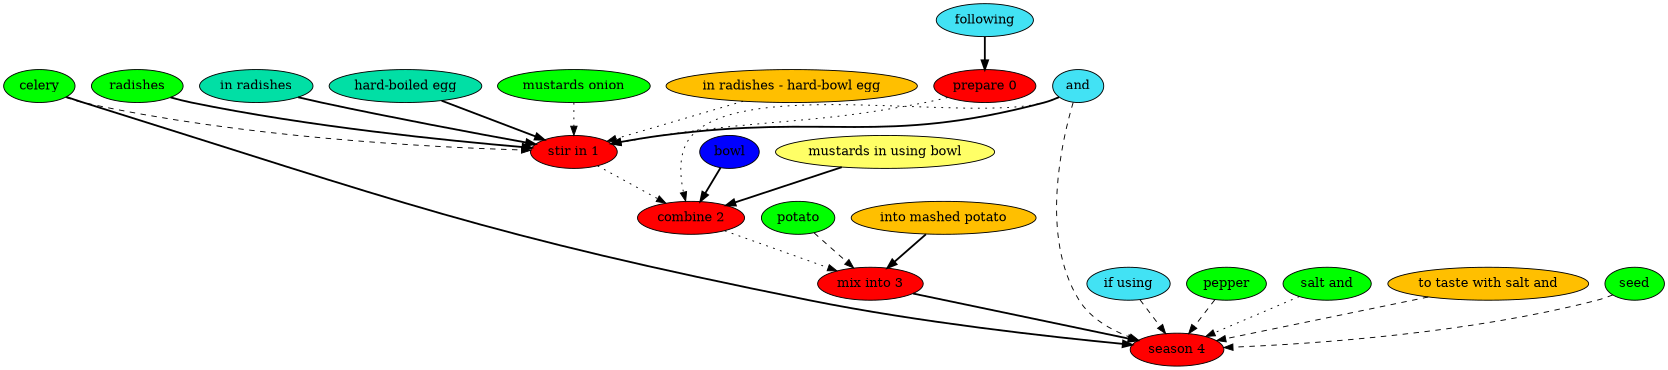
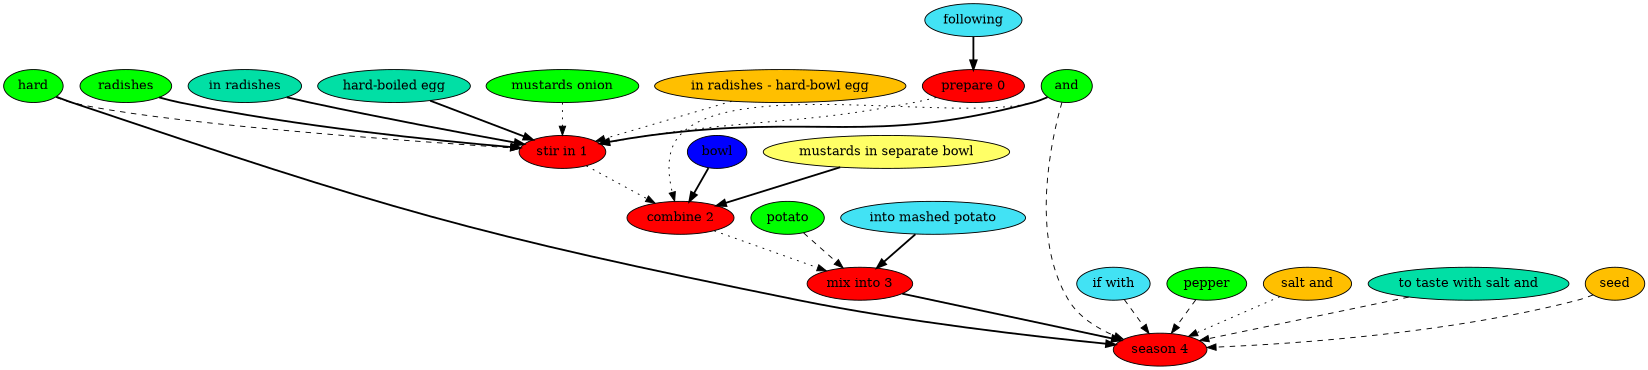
(39, 86) -> (33, 86)
(1078, 86) -> (1067, 86)
(885, 152) -> (886, 152)
(944, 218) -> (933, 218)
(1129, 284) -> (1113, 284)
(1327, 284) -> (1307, 284)
(1488, 284) -> (1469, 284)
(1635, 284) -> (1615, 284)
